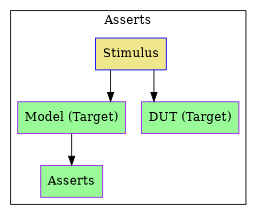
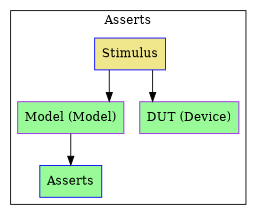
(72, 118) -> (71, 118)
(190, 118) -> (189, 118)
(72, 181) -> (71, 181)
